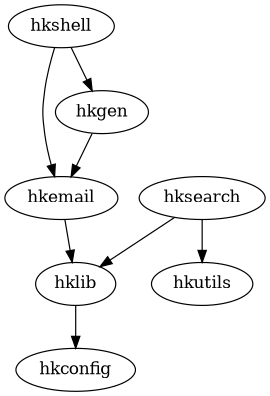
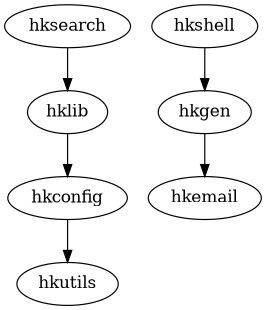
(43, 106) -> none
(68, 235) -> none
(202, 235) -> (68, 235)
